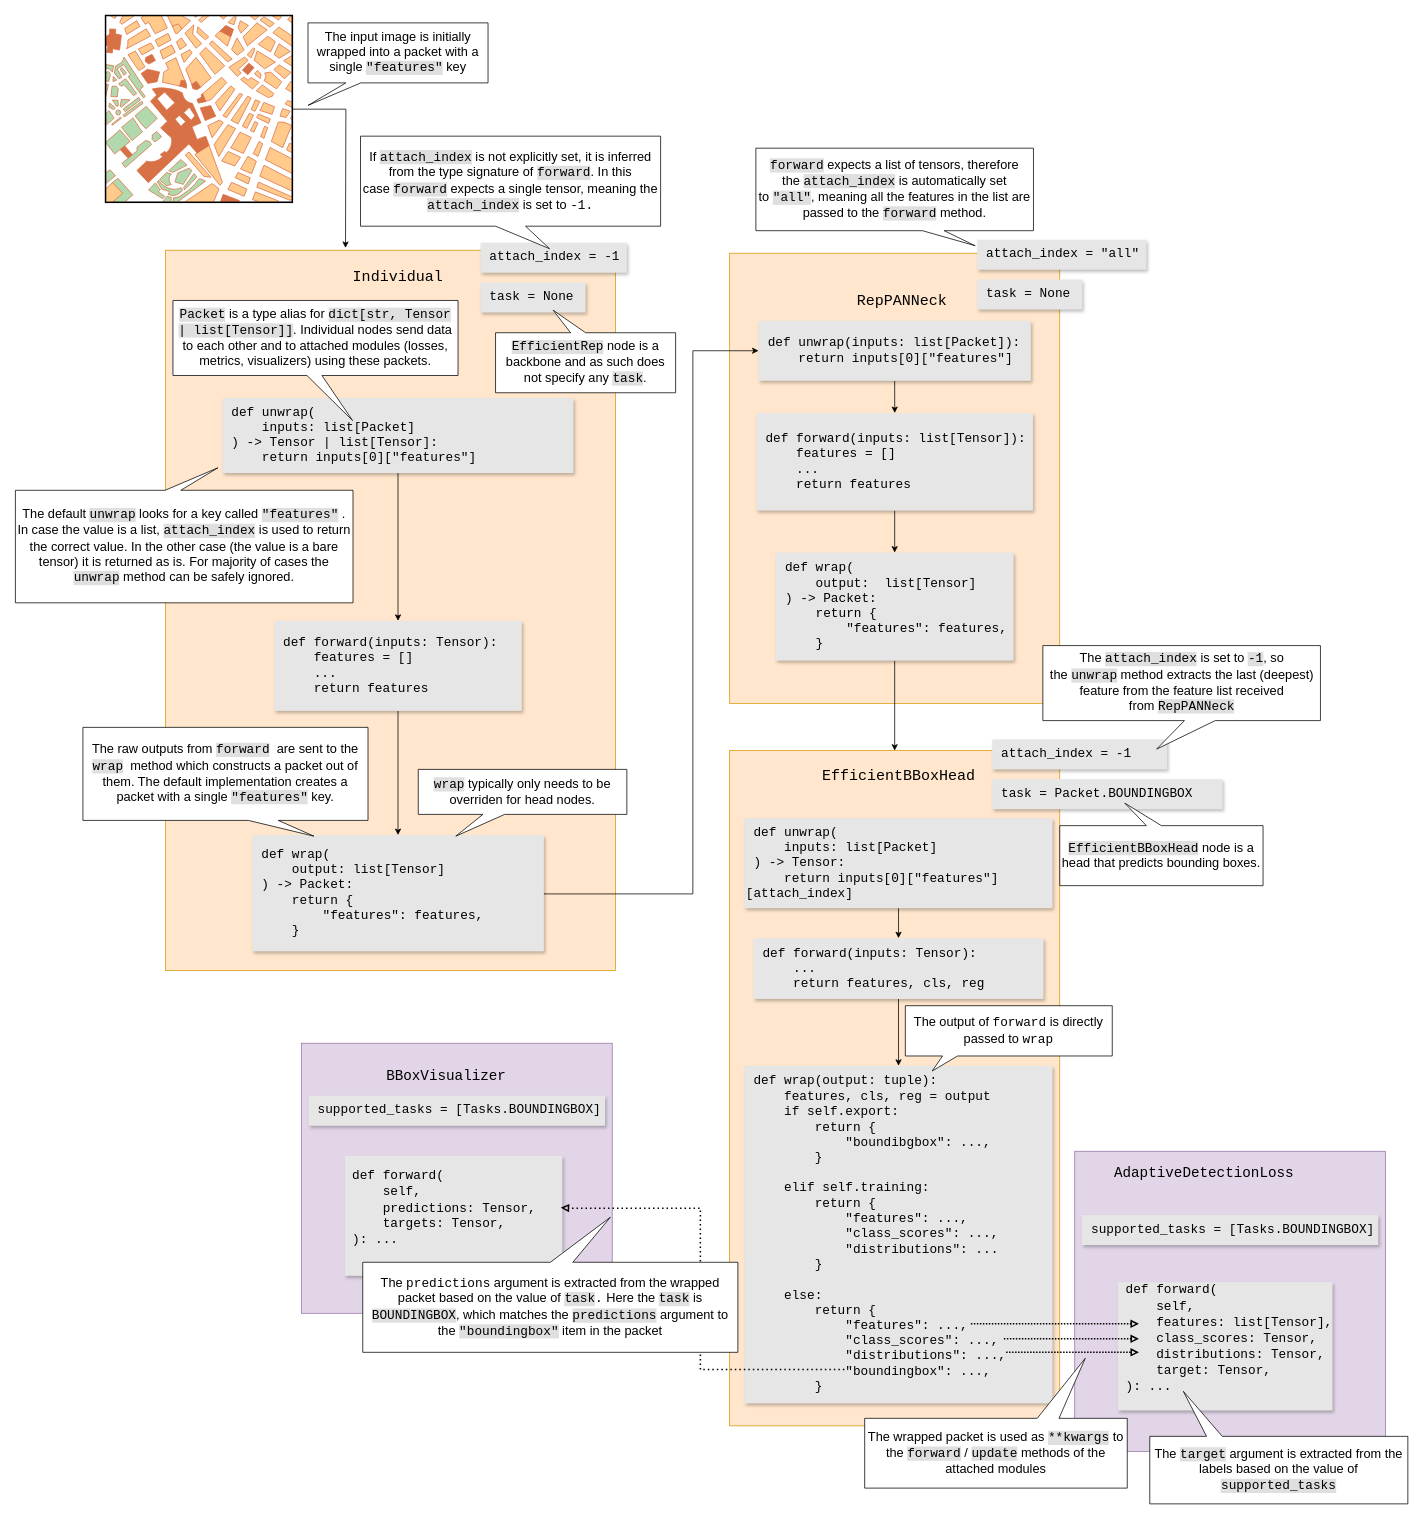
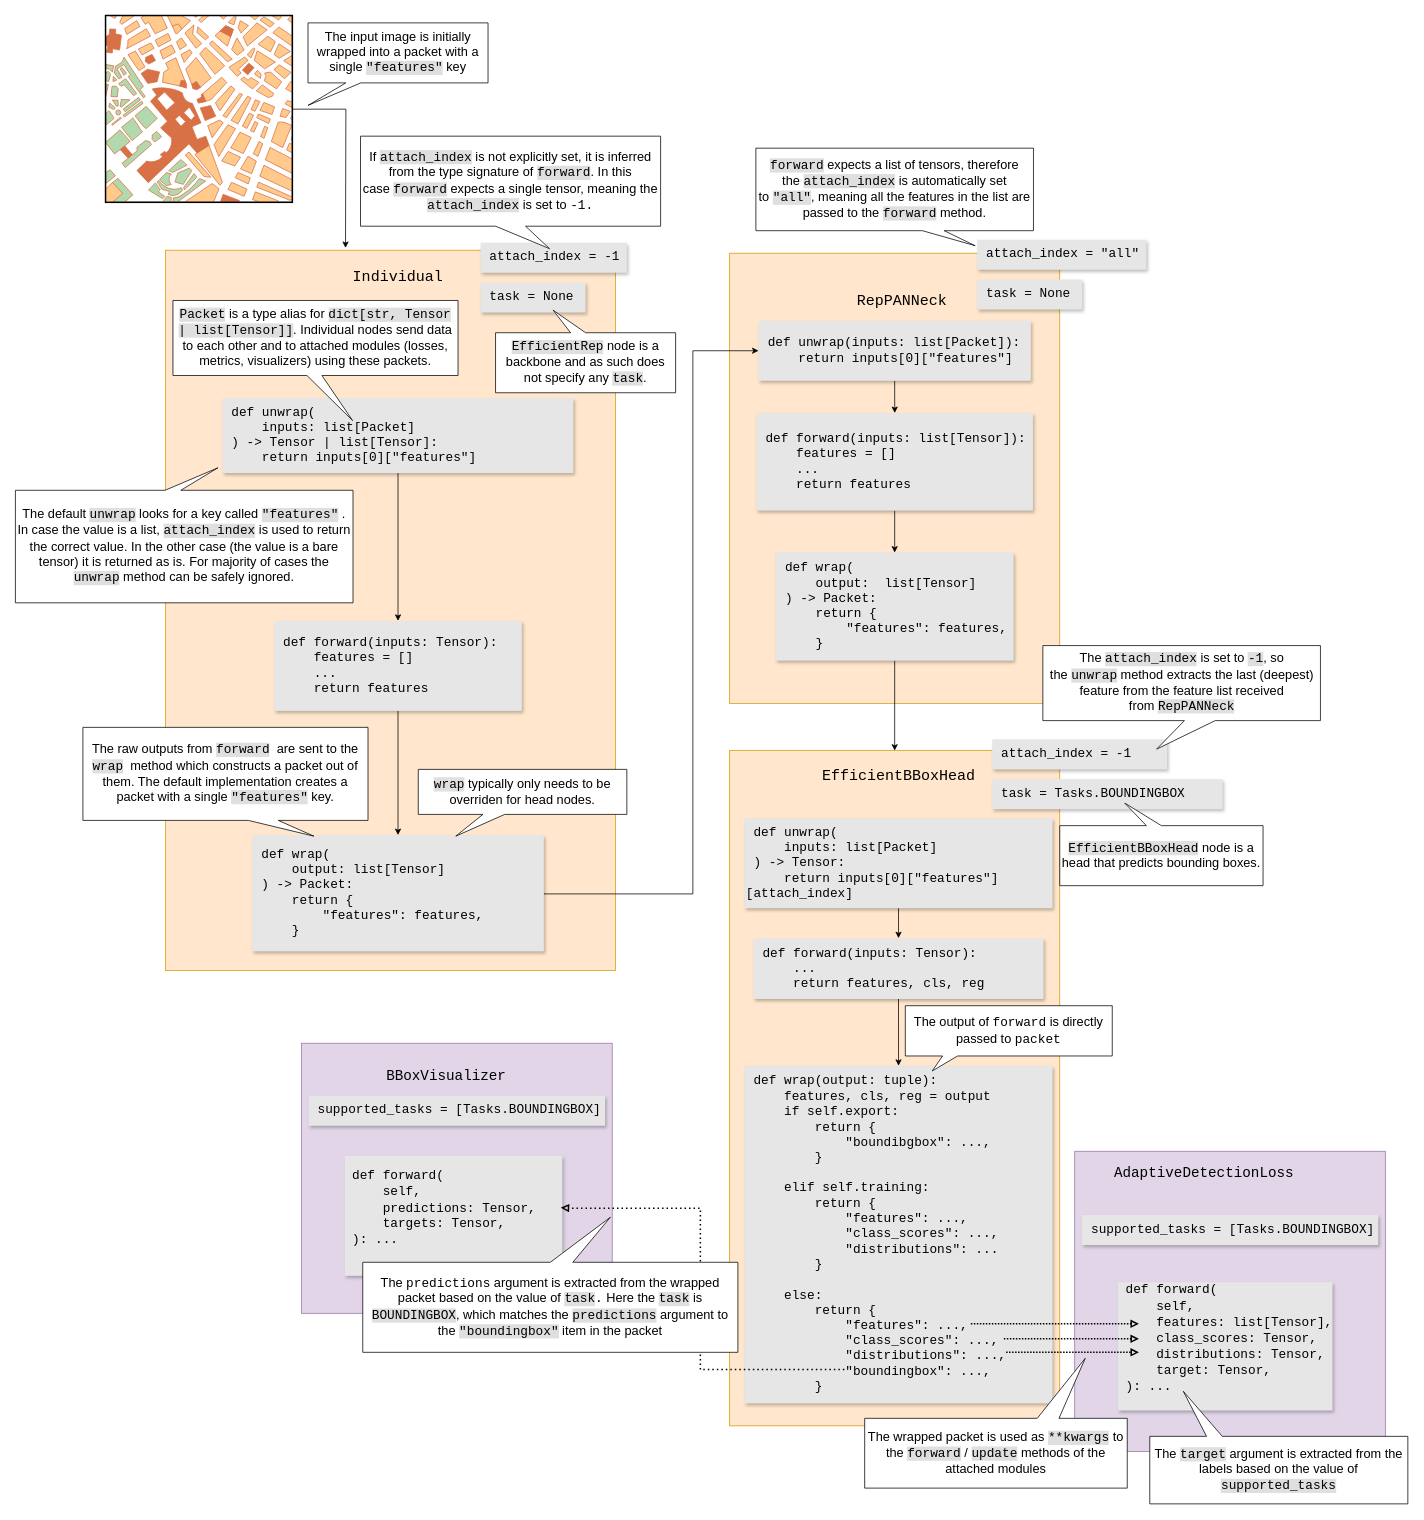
(1078, 794) -> (1074, 794)
(1008, 1031) -> (1008, 1031)
